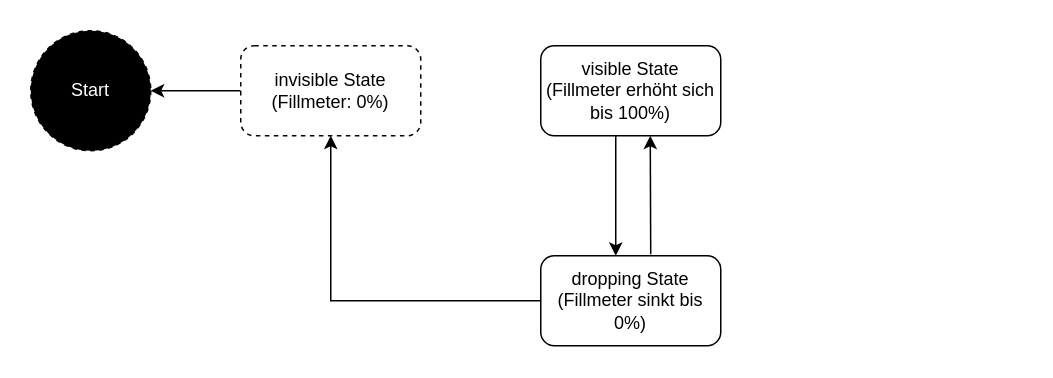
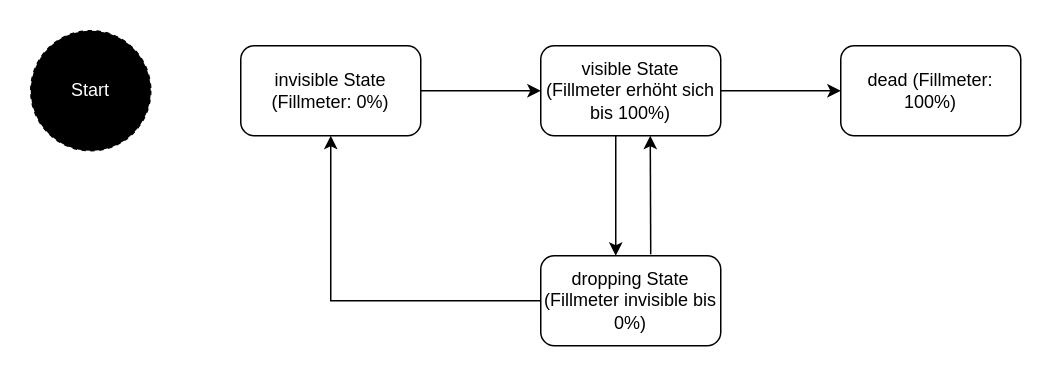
(201, 91) -> (476, 91)
(331, 91) -> (331, 91)
none -> (776, 91)
none -> (931, 91)
(631, 301) -> (631, 301)
